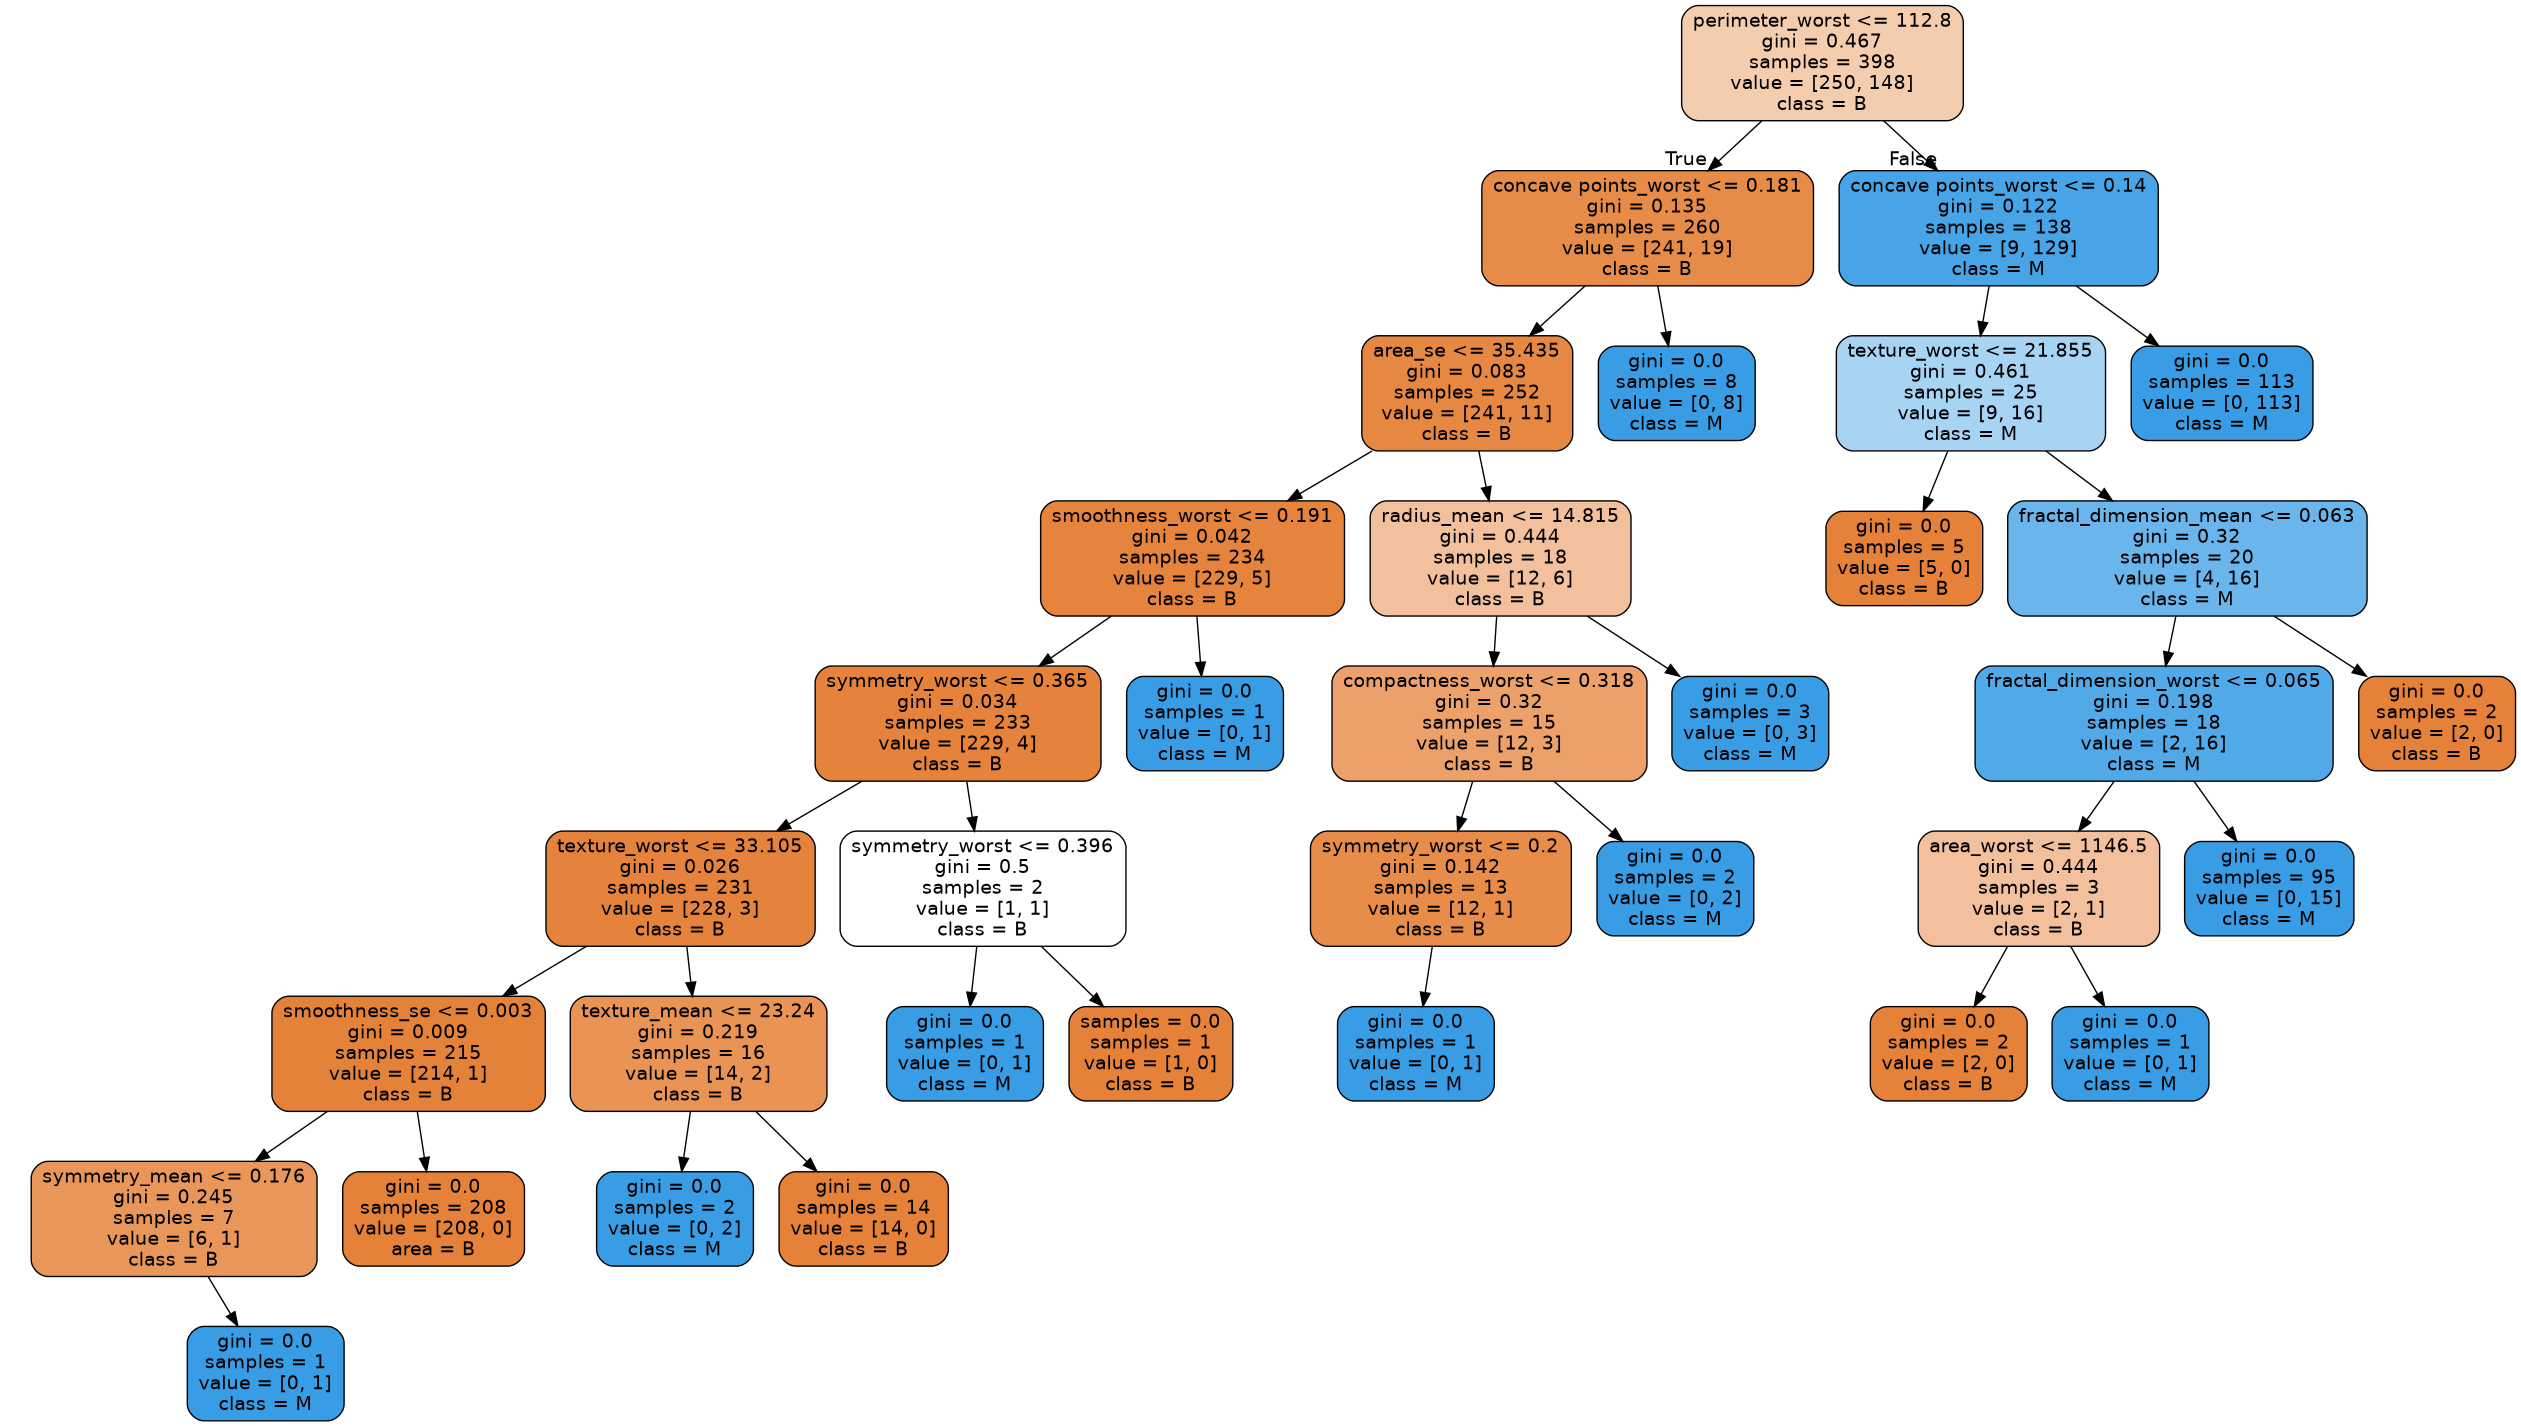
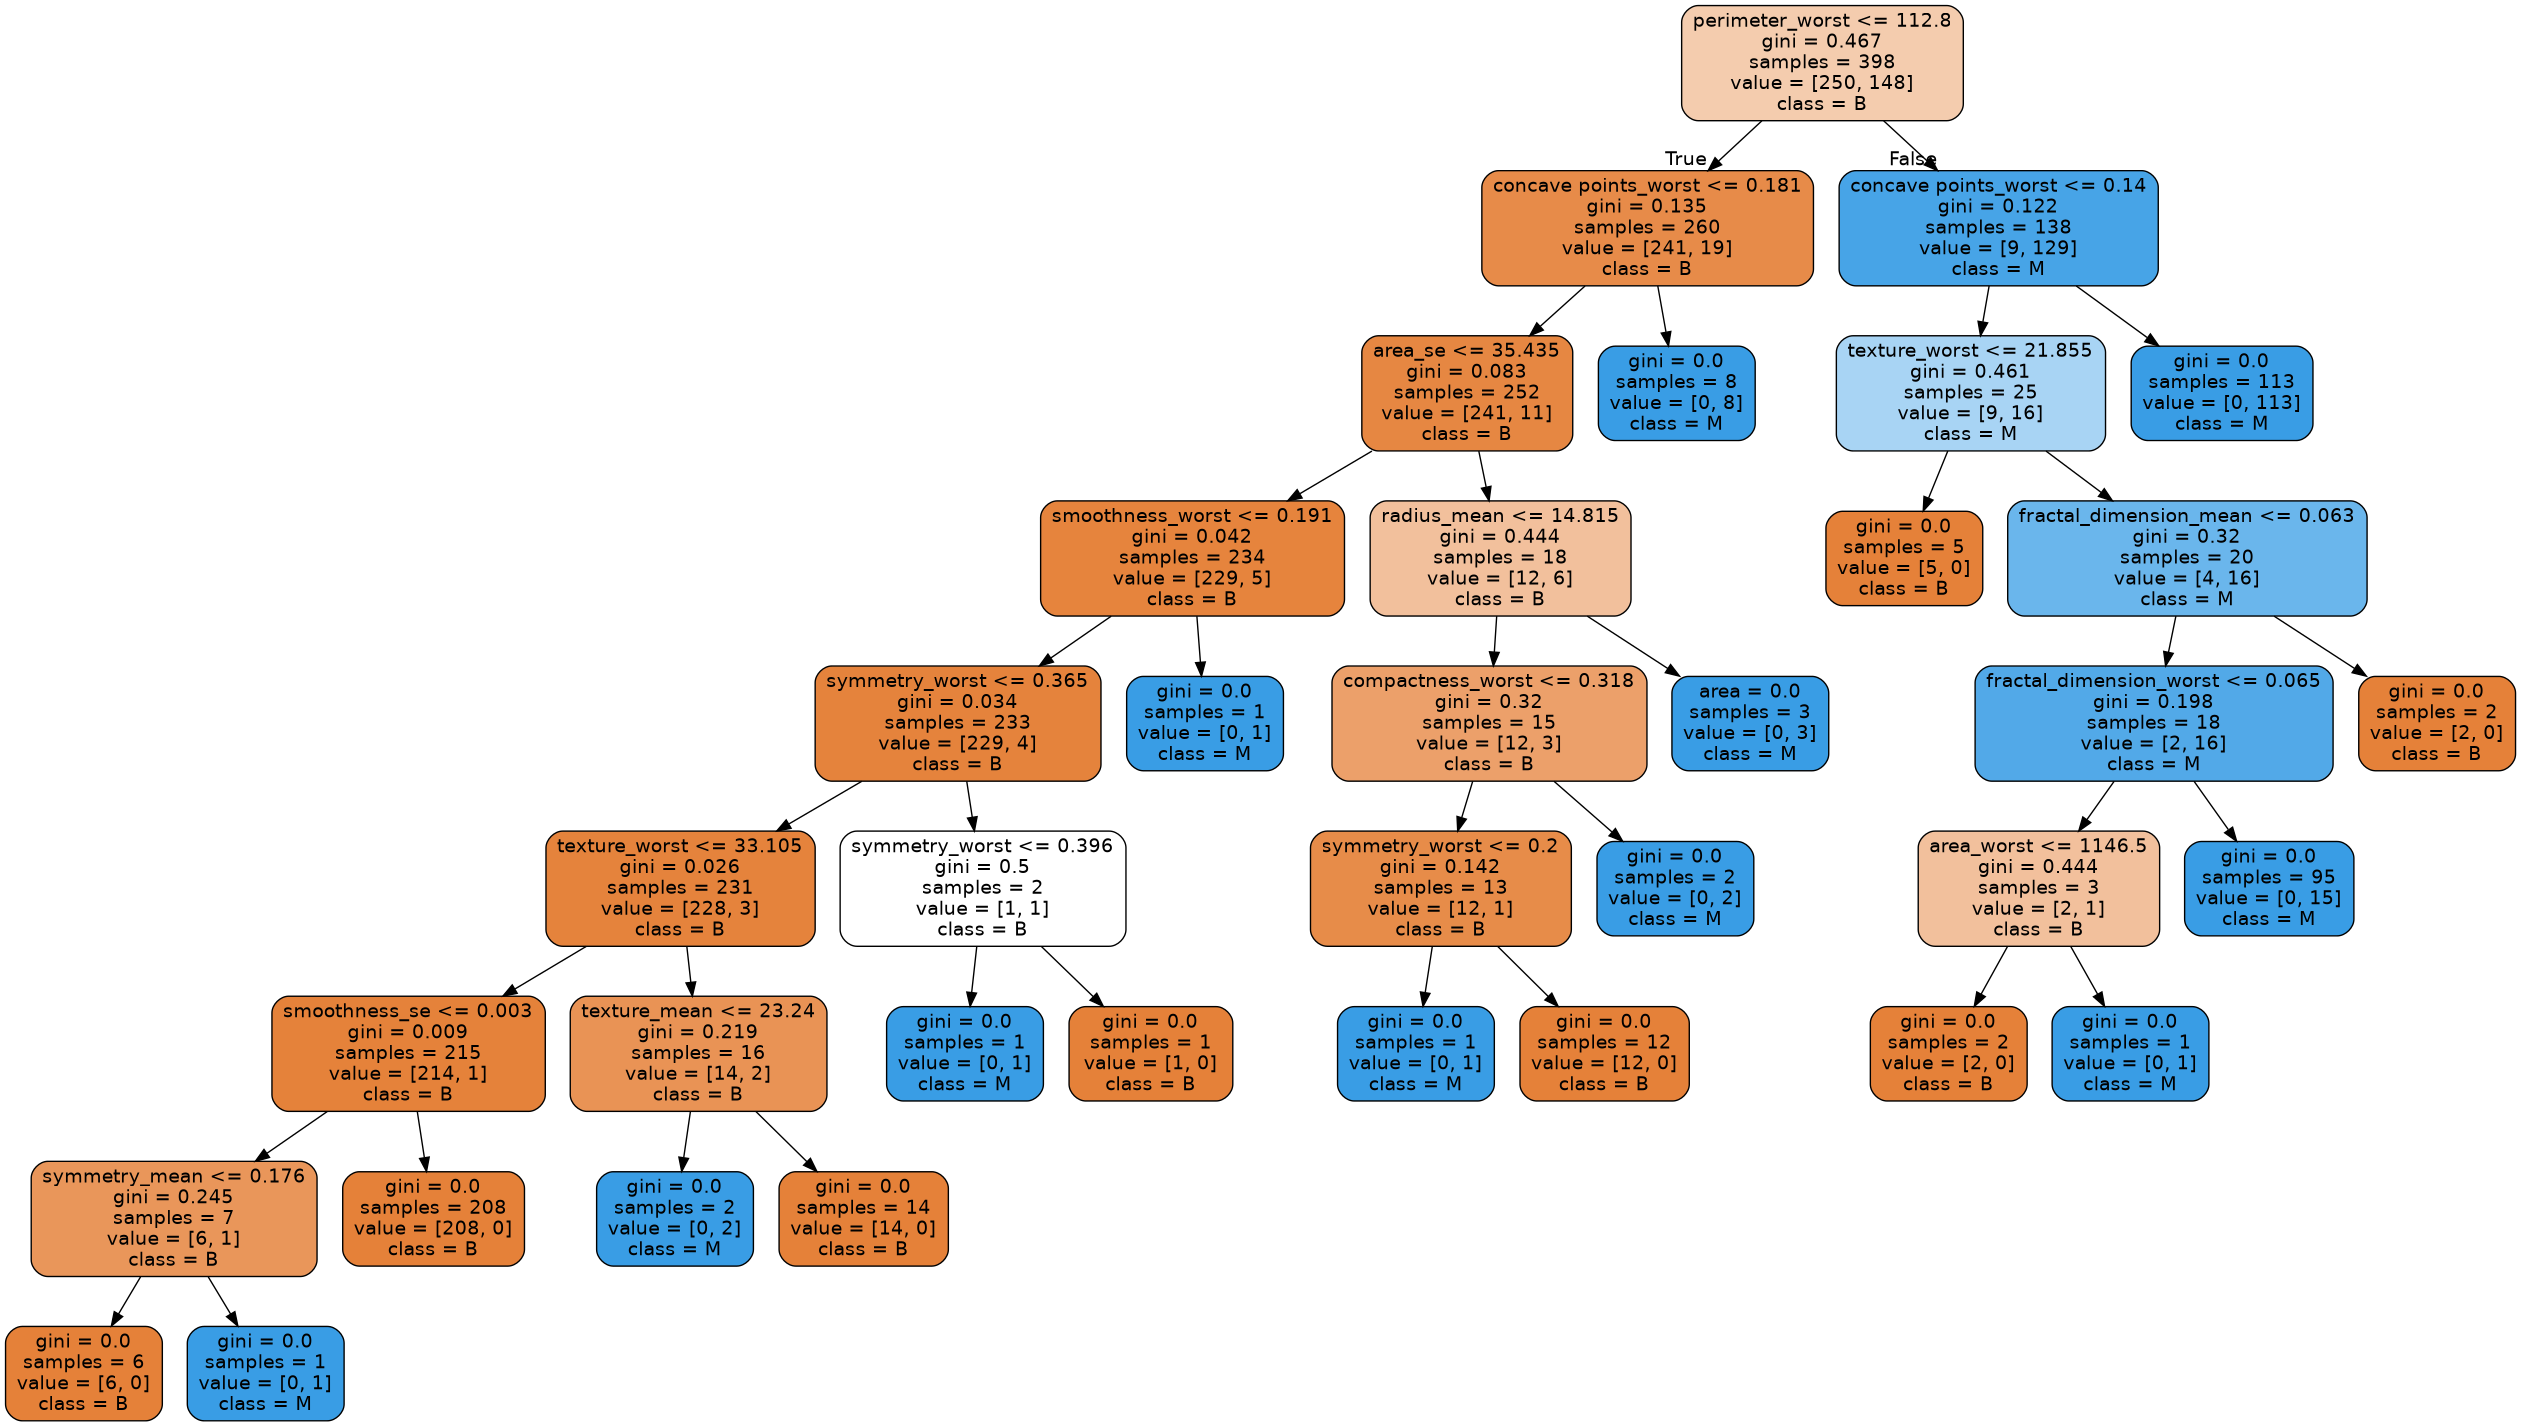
(1750, 724) -> (1750, 724)
(1151, 1054) -> (1151, 1054)
none -> (1605, 1054)
(434, 1219) -> (434, 1219)
none -> (84, 1374)
